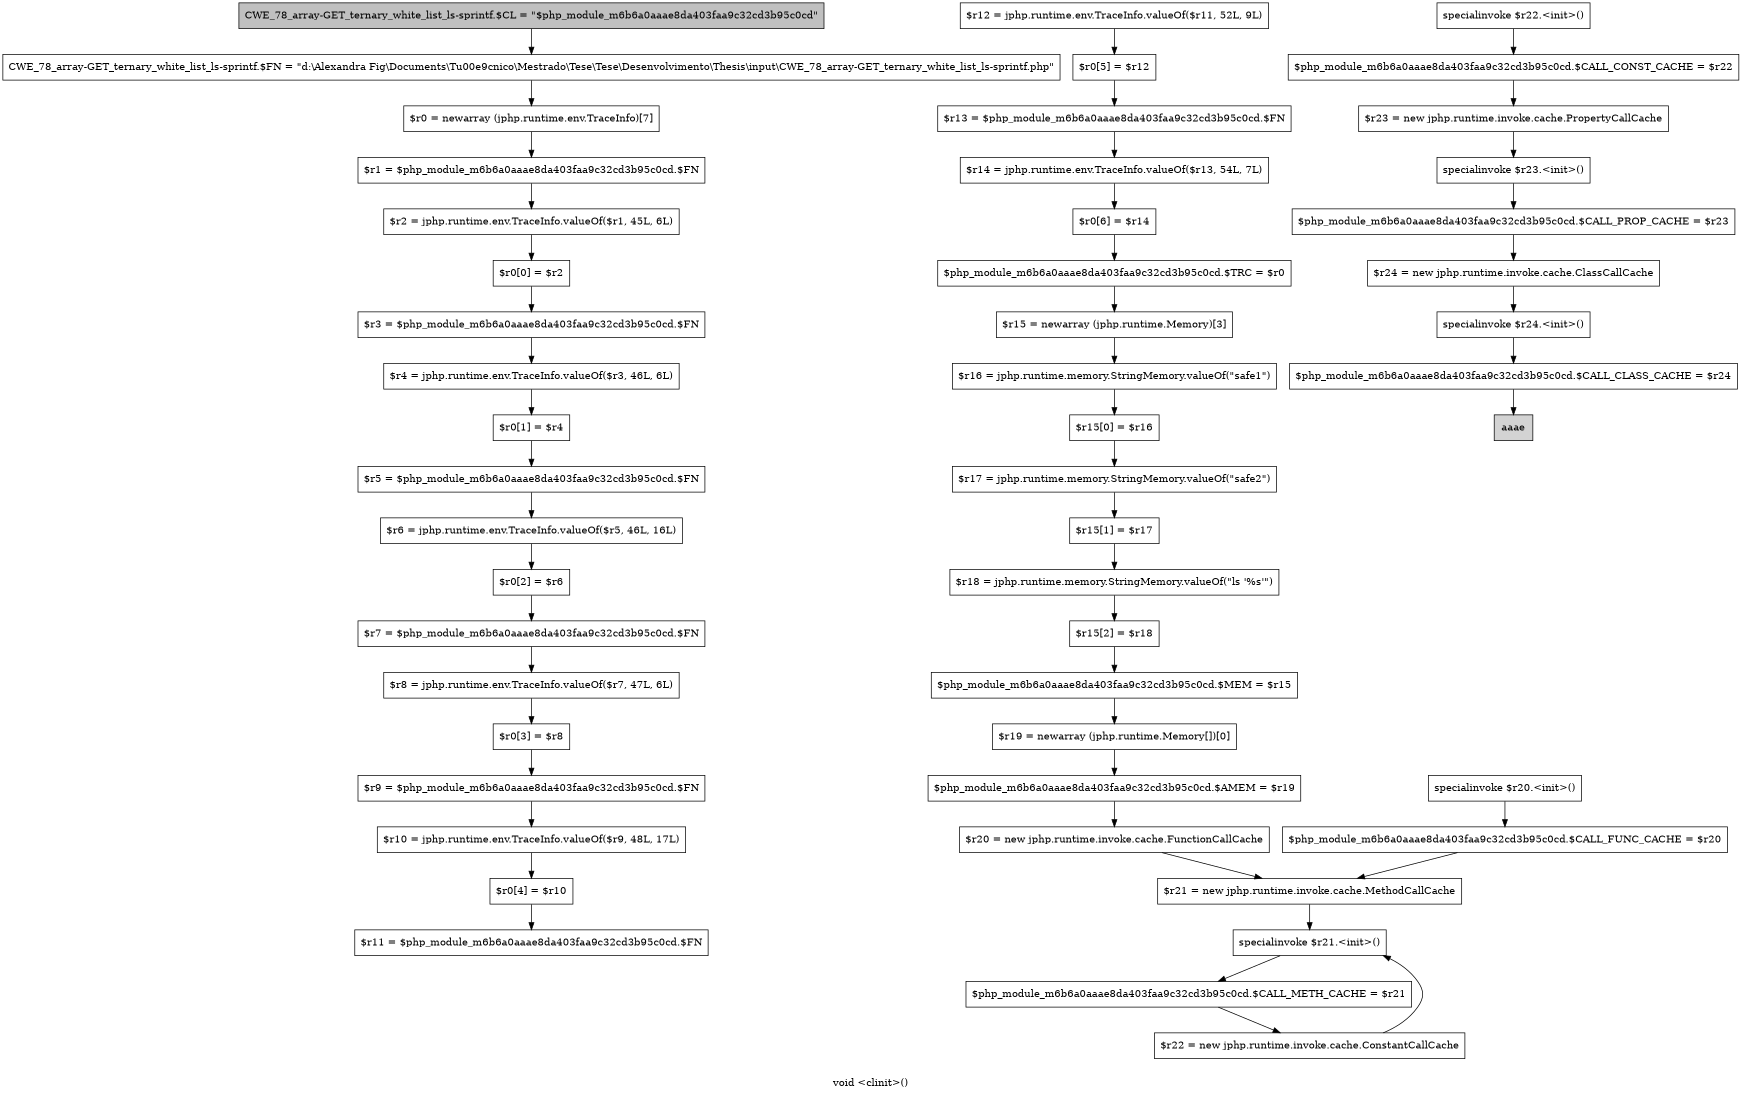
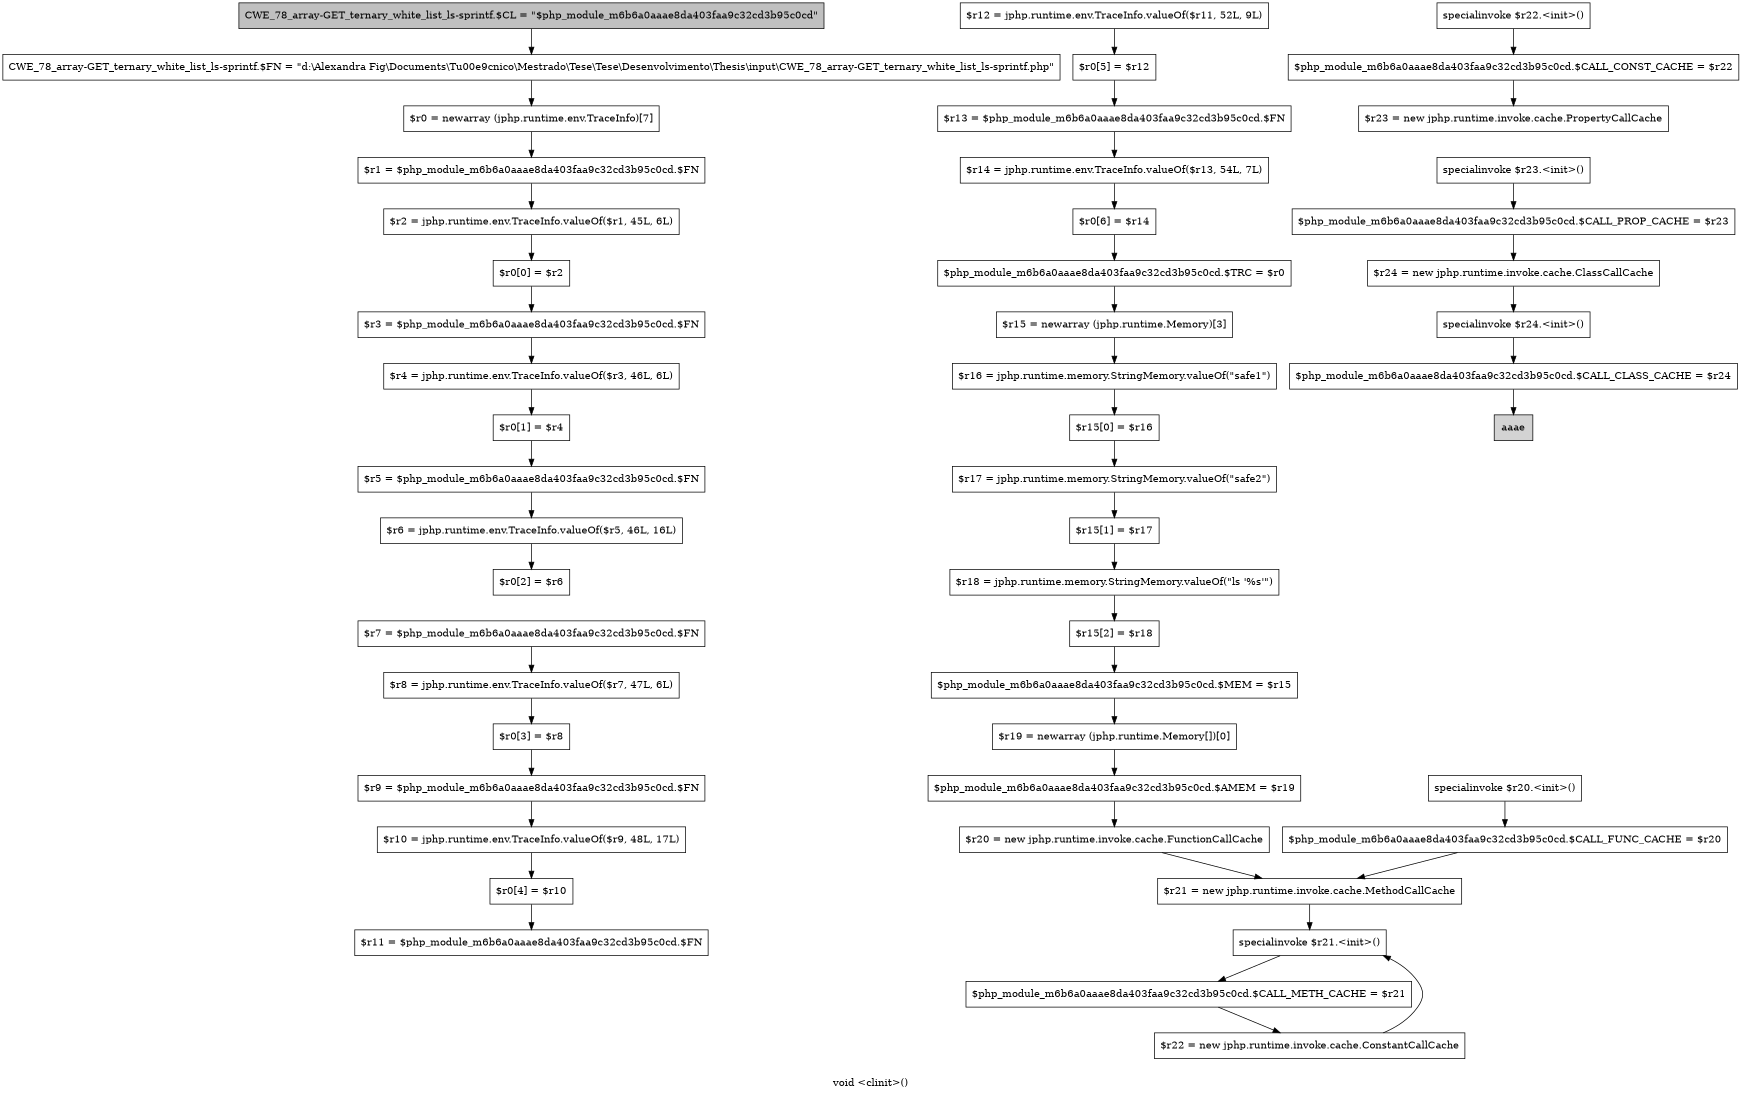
(1514, 141) -> none
(531, 604) -> none
